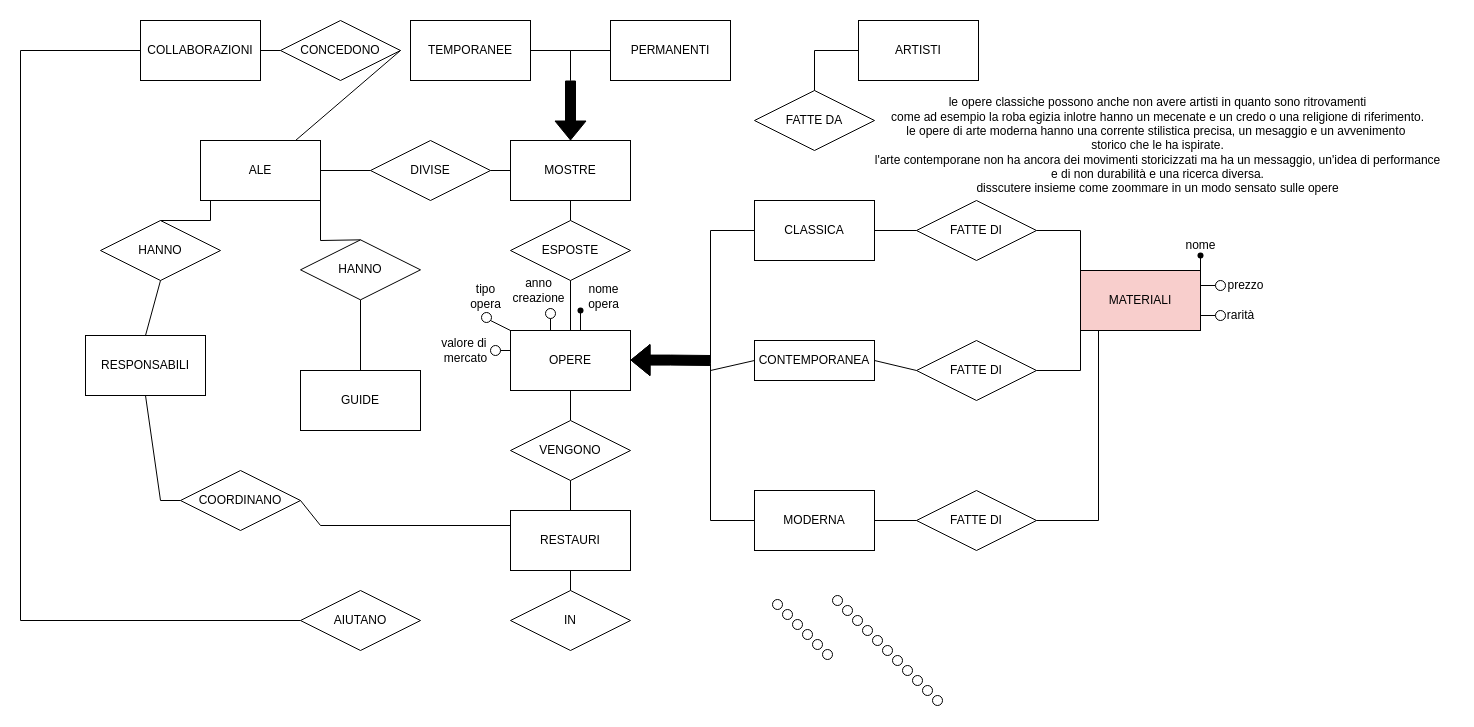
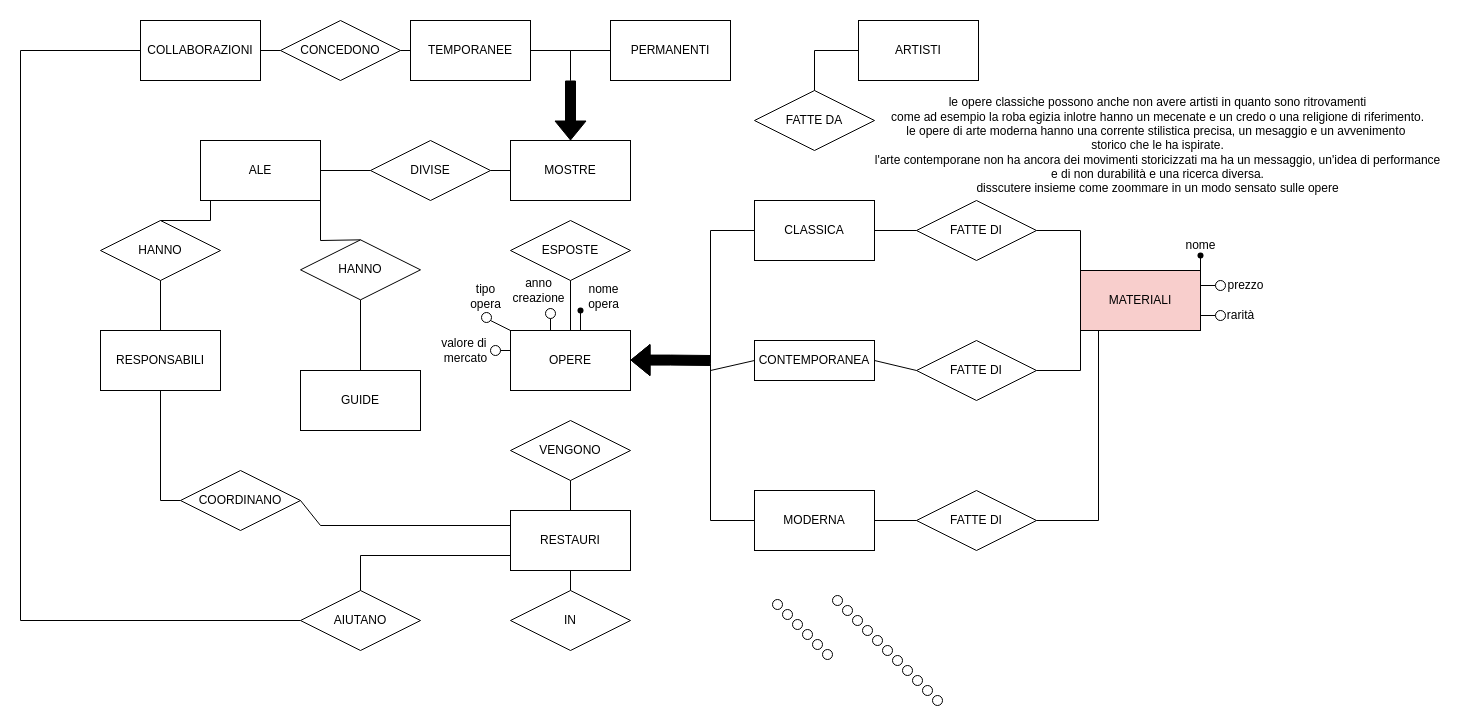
(348, 96) -> (406, 51)
(571, 211) -> none
(146, 366) -> (161, 361)
(571, 406) -> none
none -> (418, 556)
